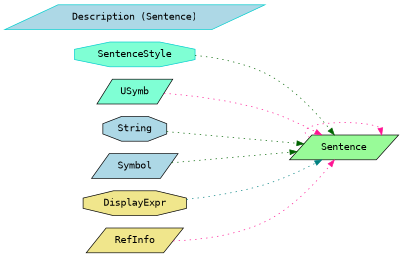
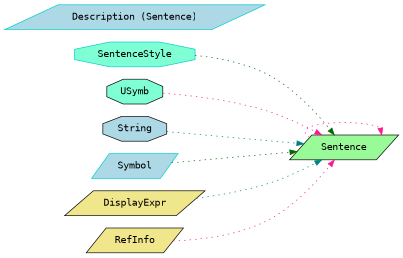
(135, 92) -> (135, 92)
(232, 137) -> (232, 137)
(135, 166) -> (135, 166)
(135, 203) -> (135, 203)
